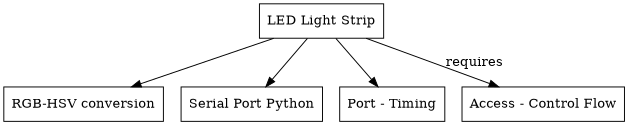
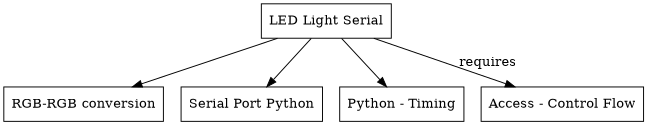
(322, 21) -> (326, 21)
(84, 104) -> (84, 104)
(392, 104) -> (402, 104)
